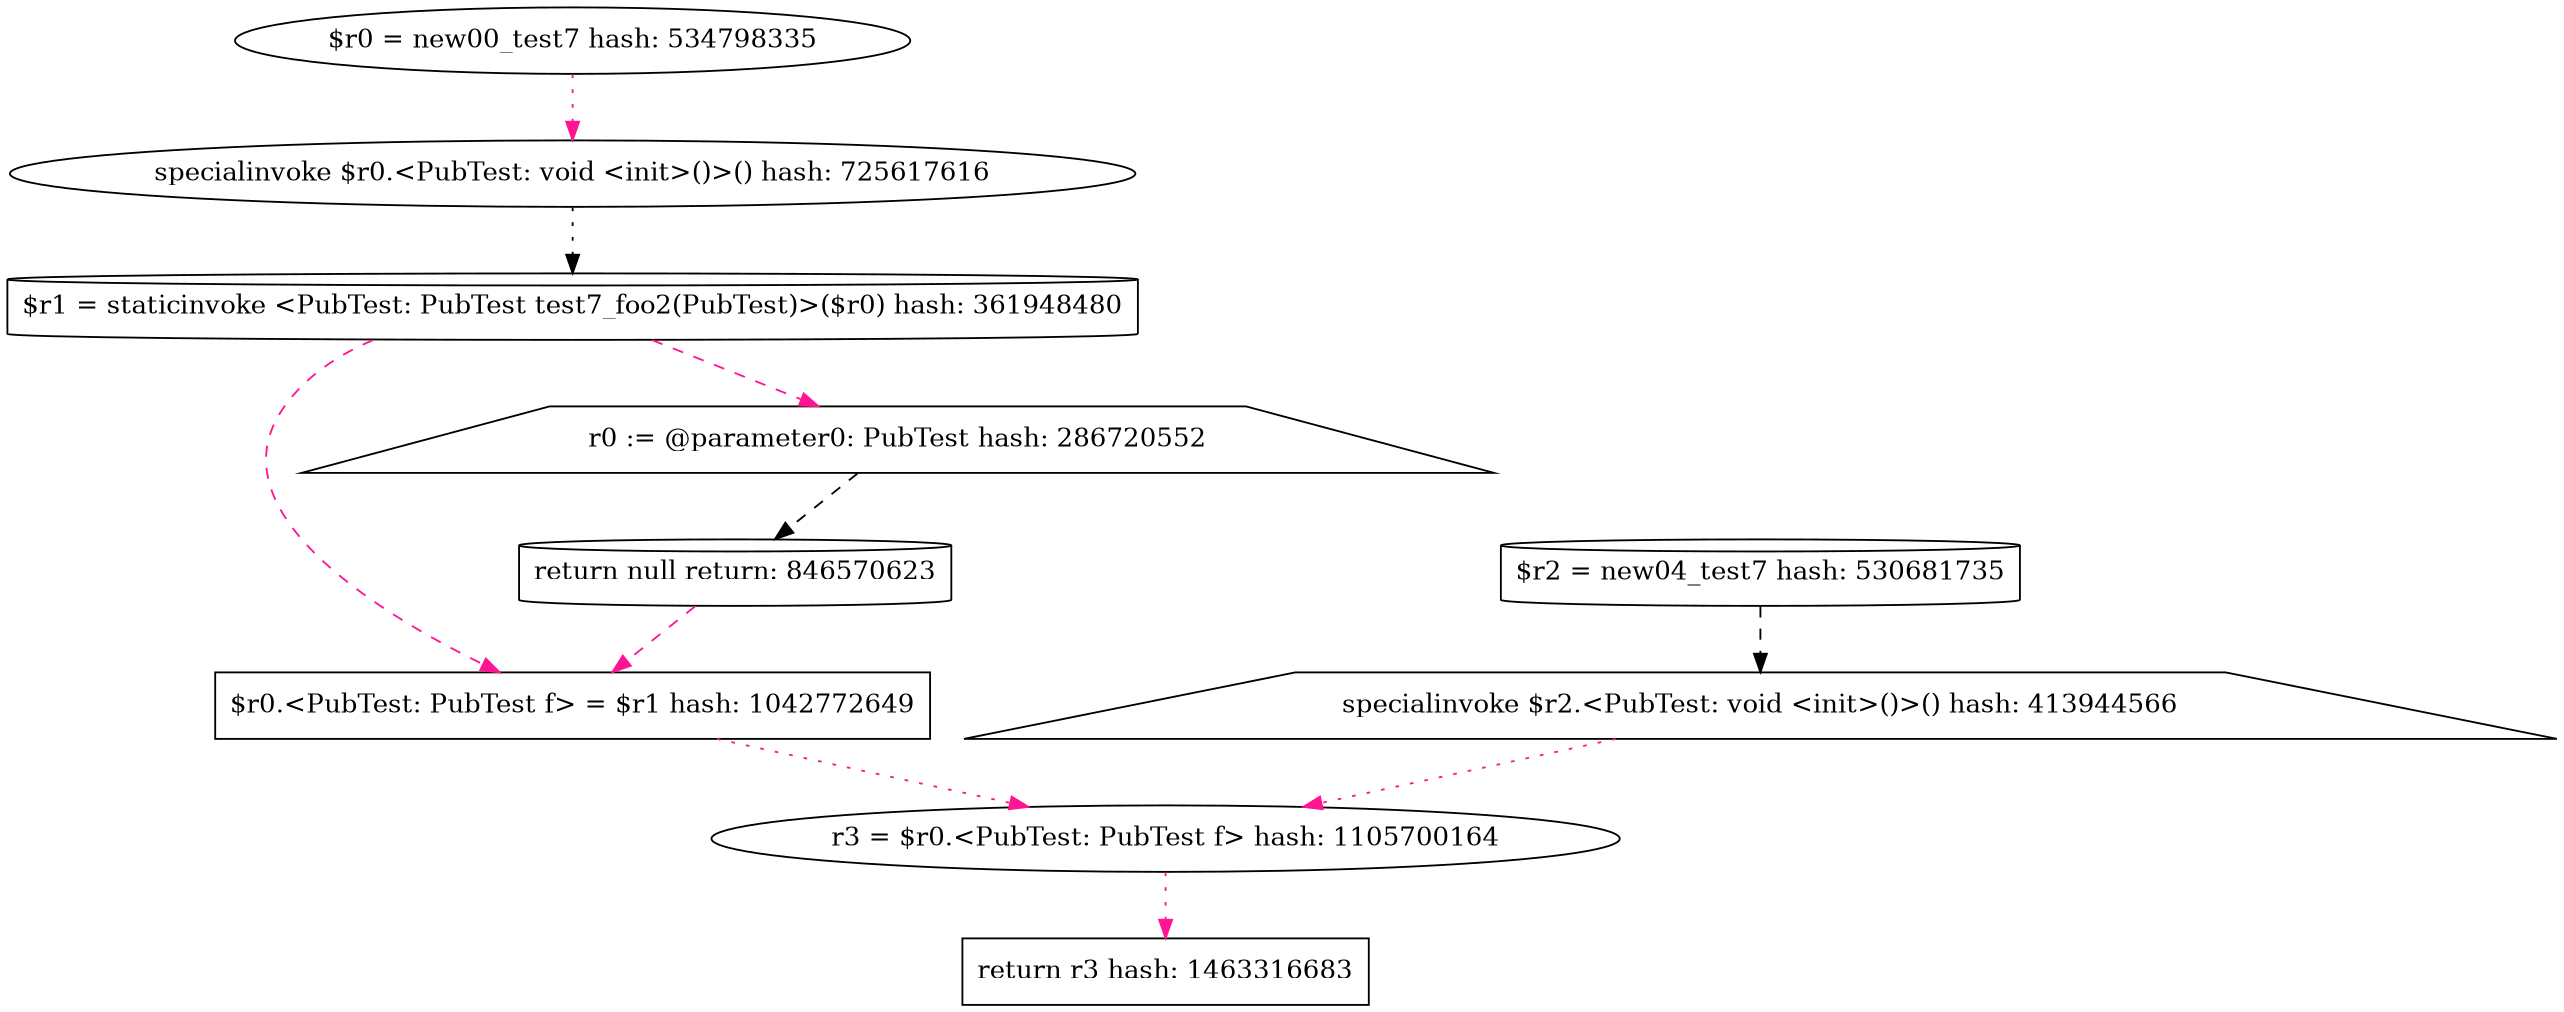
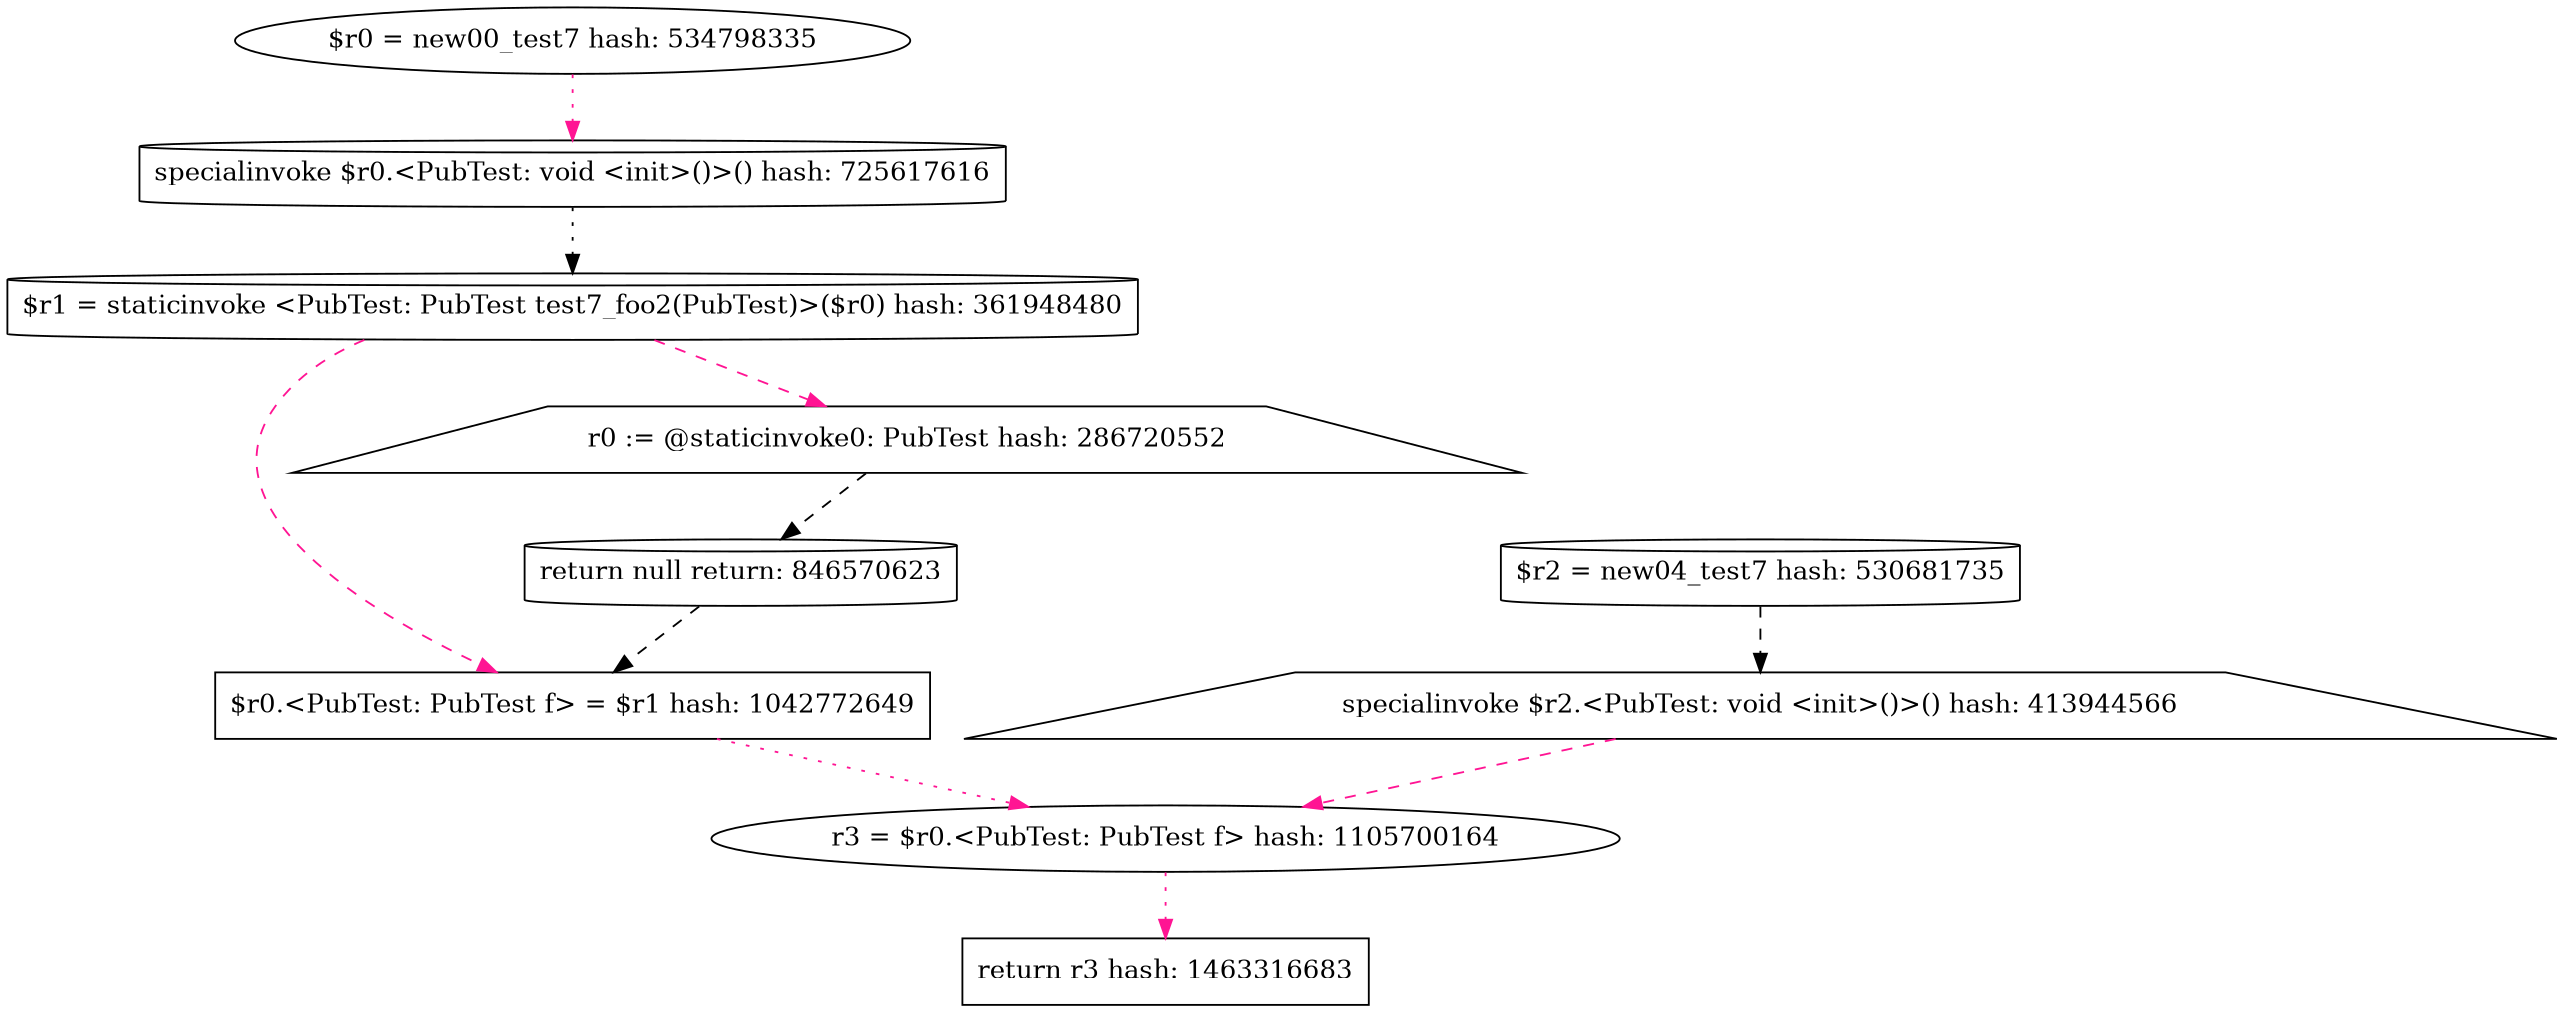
(573, 174) -> (573, 174)
(898, 440) -> (907, 440)
(661, 633) -> (664, 633)
(1469, 771) -> (1469, 771)
